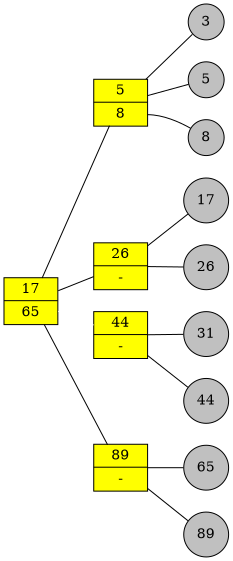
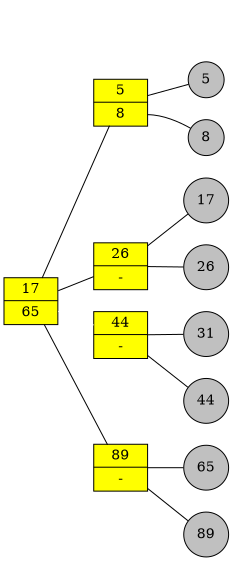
(206, 22) -> none
